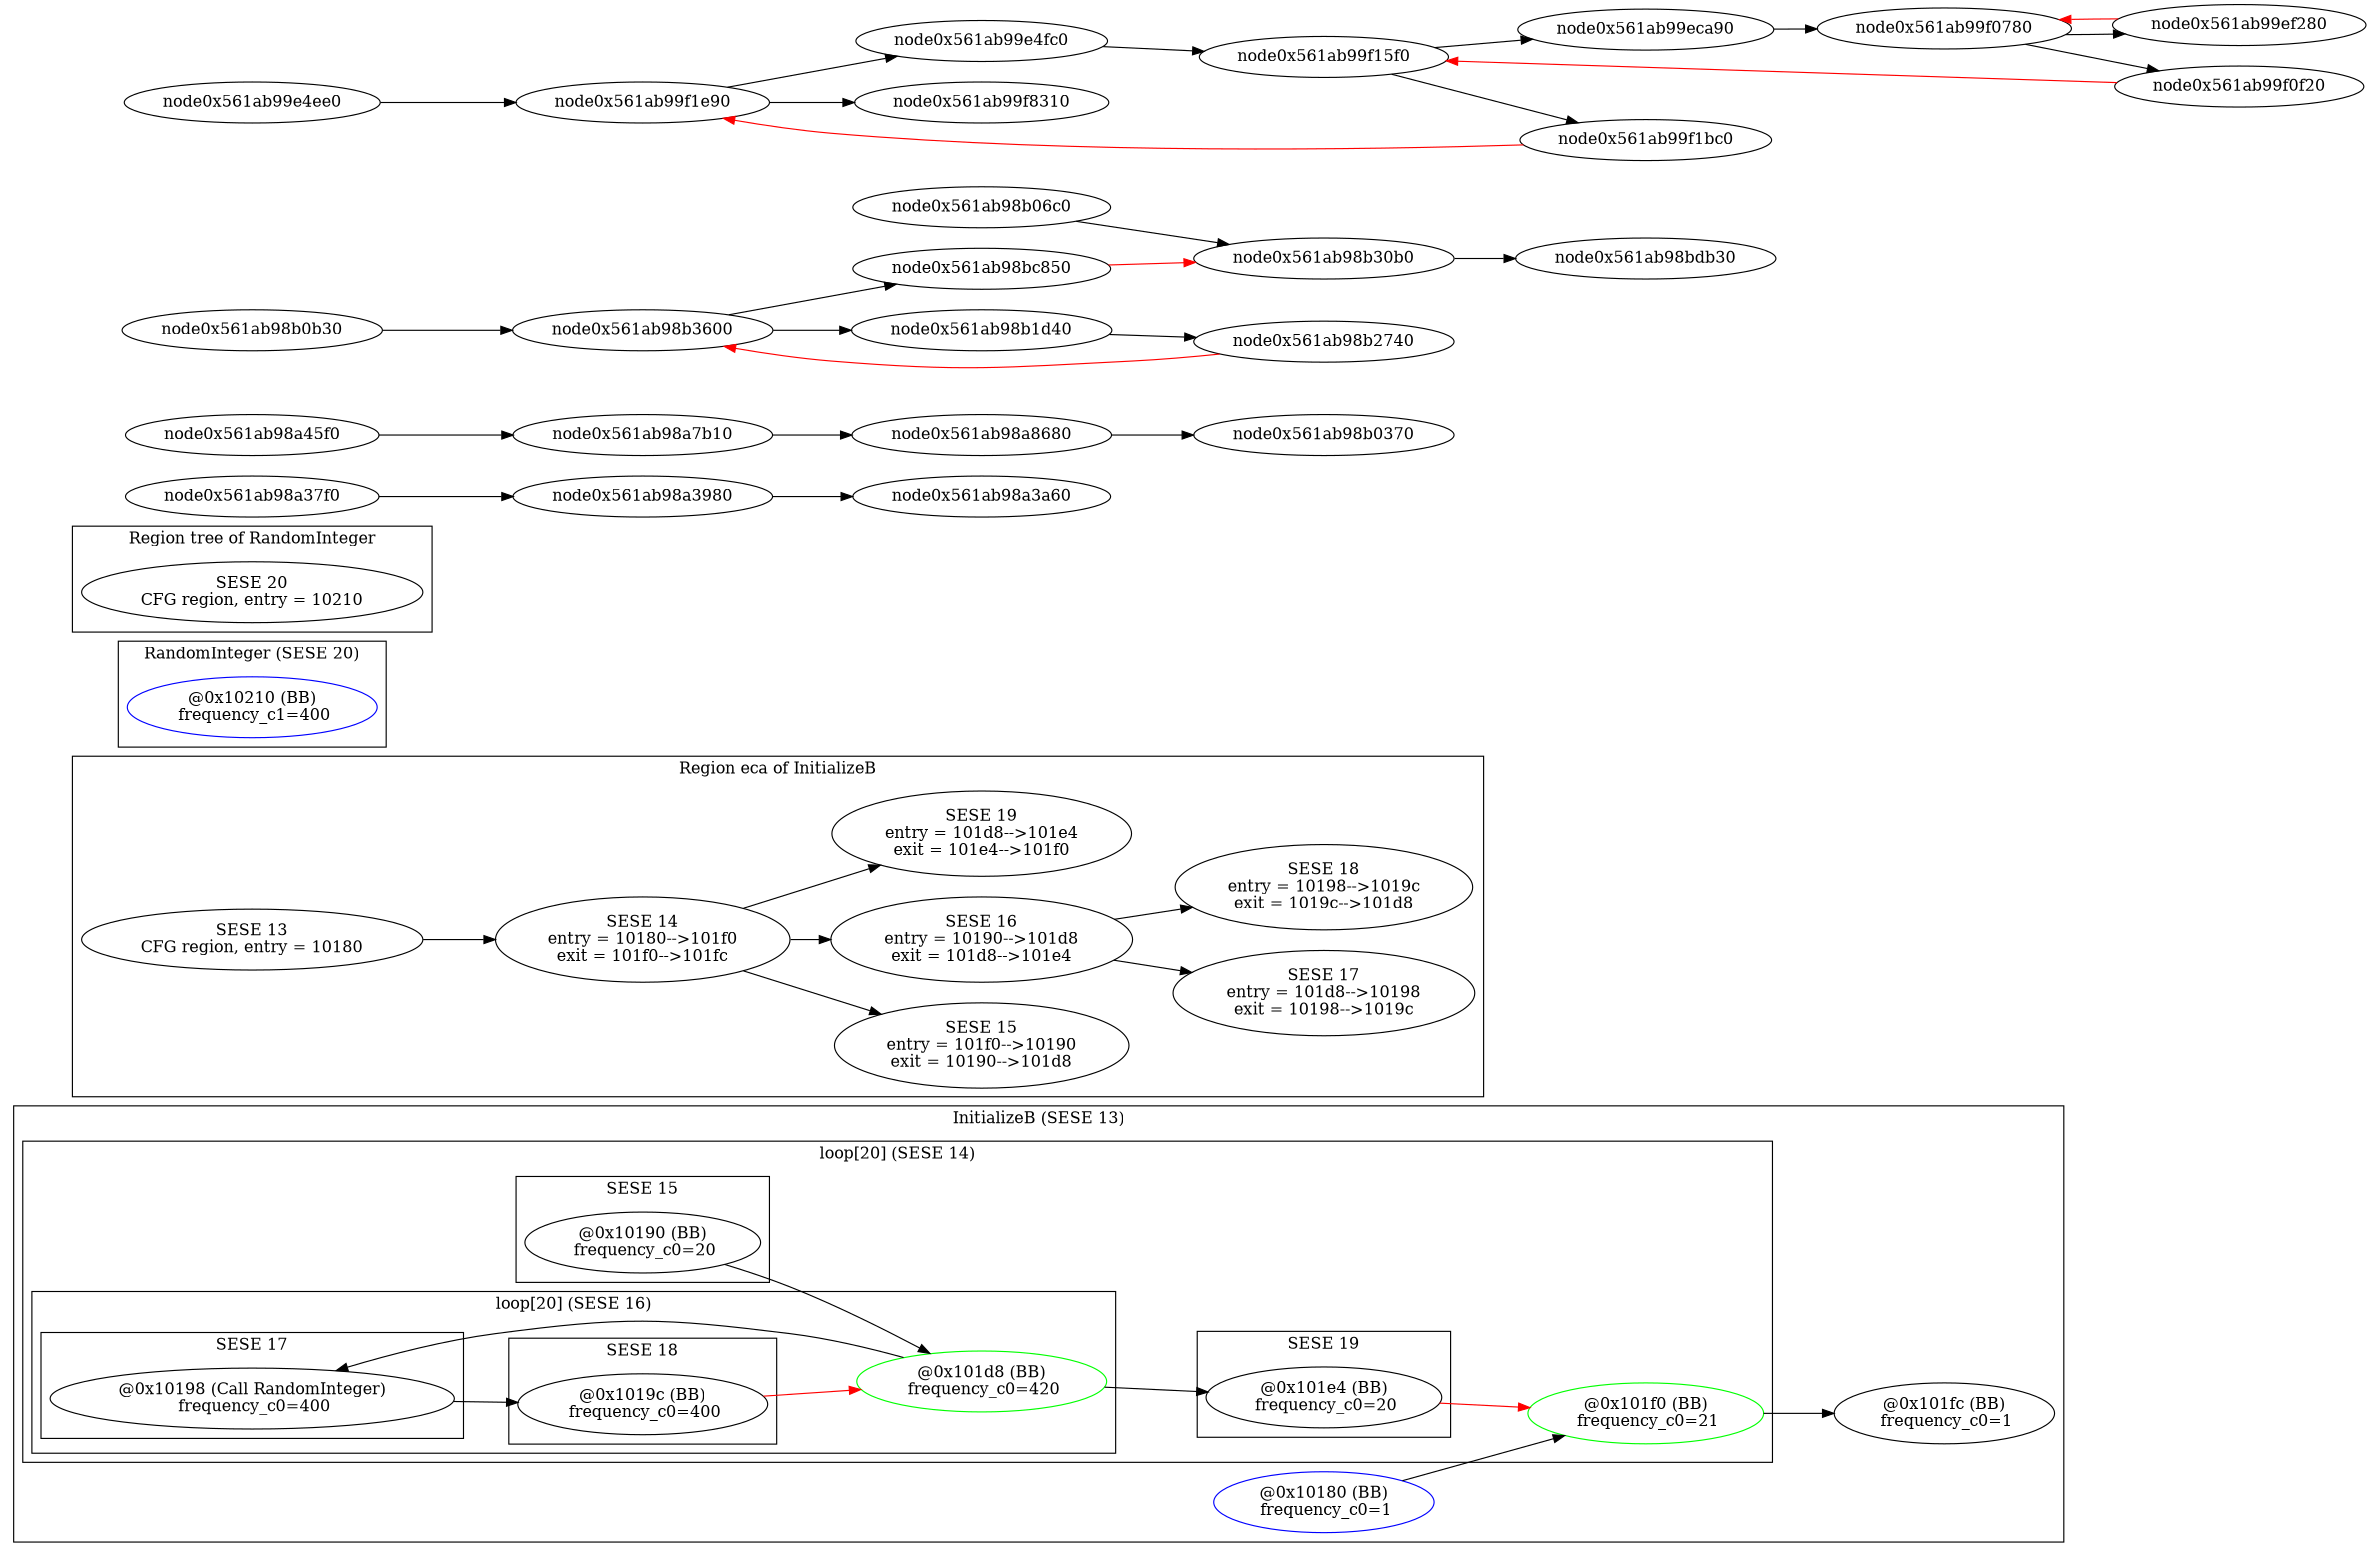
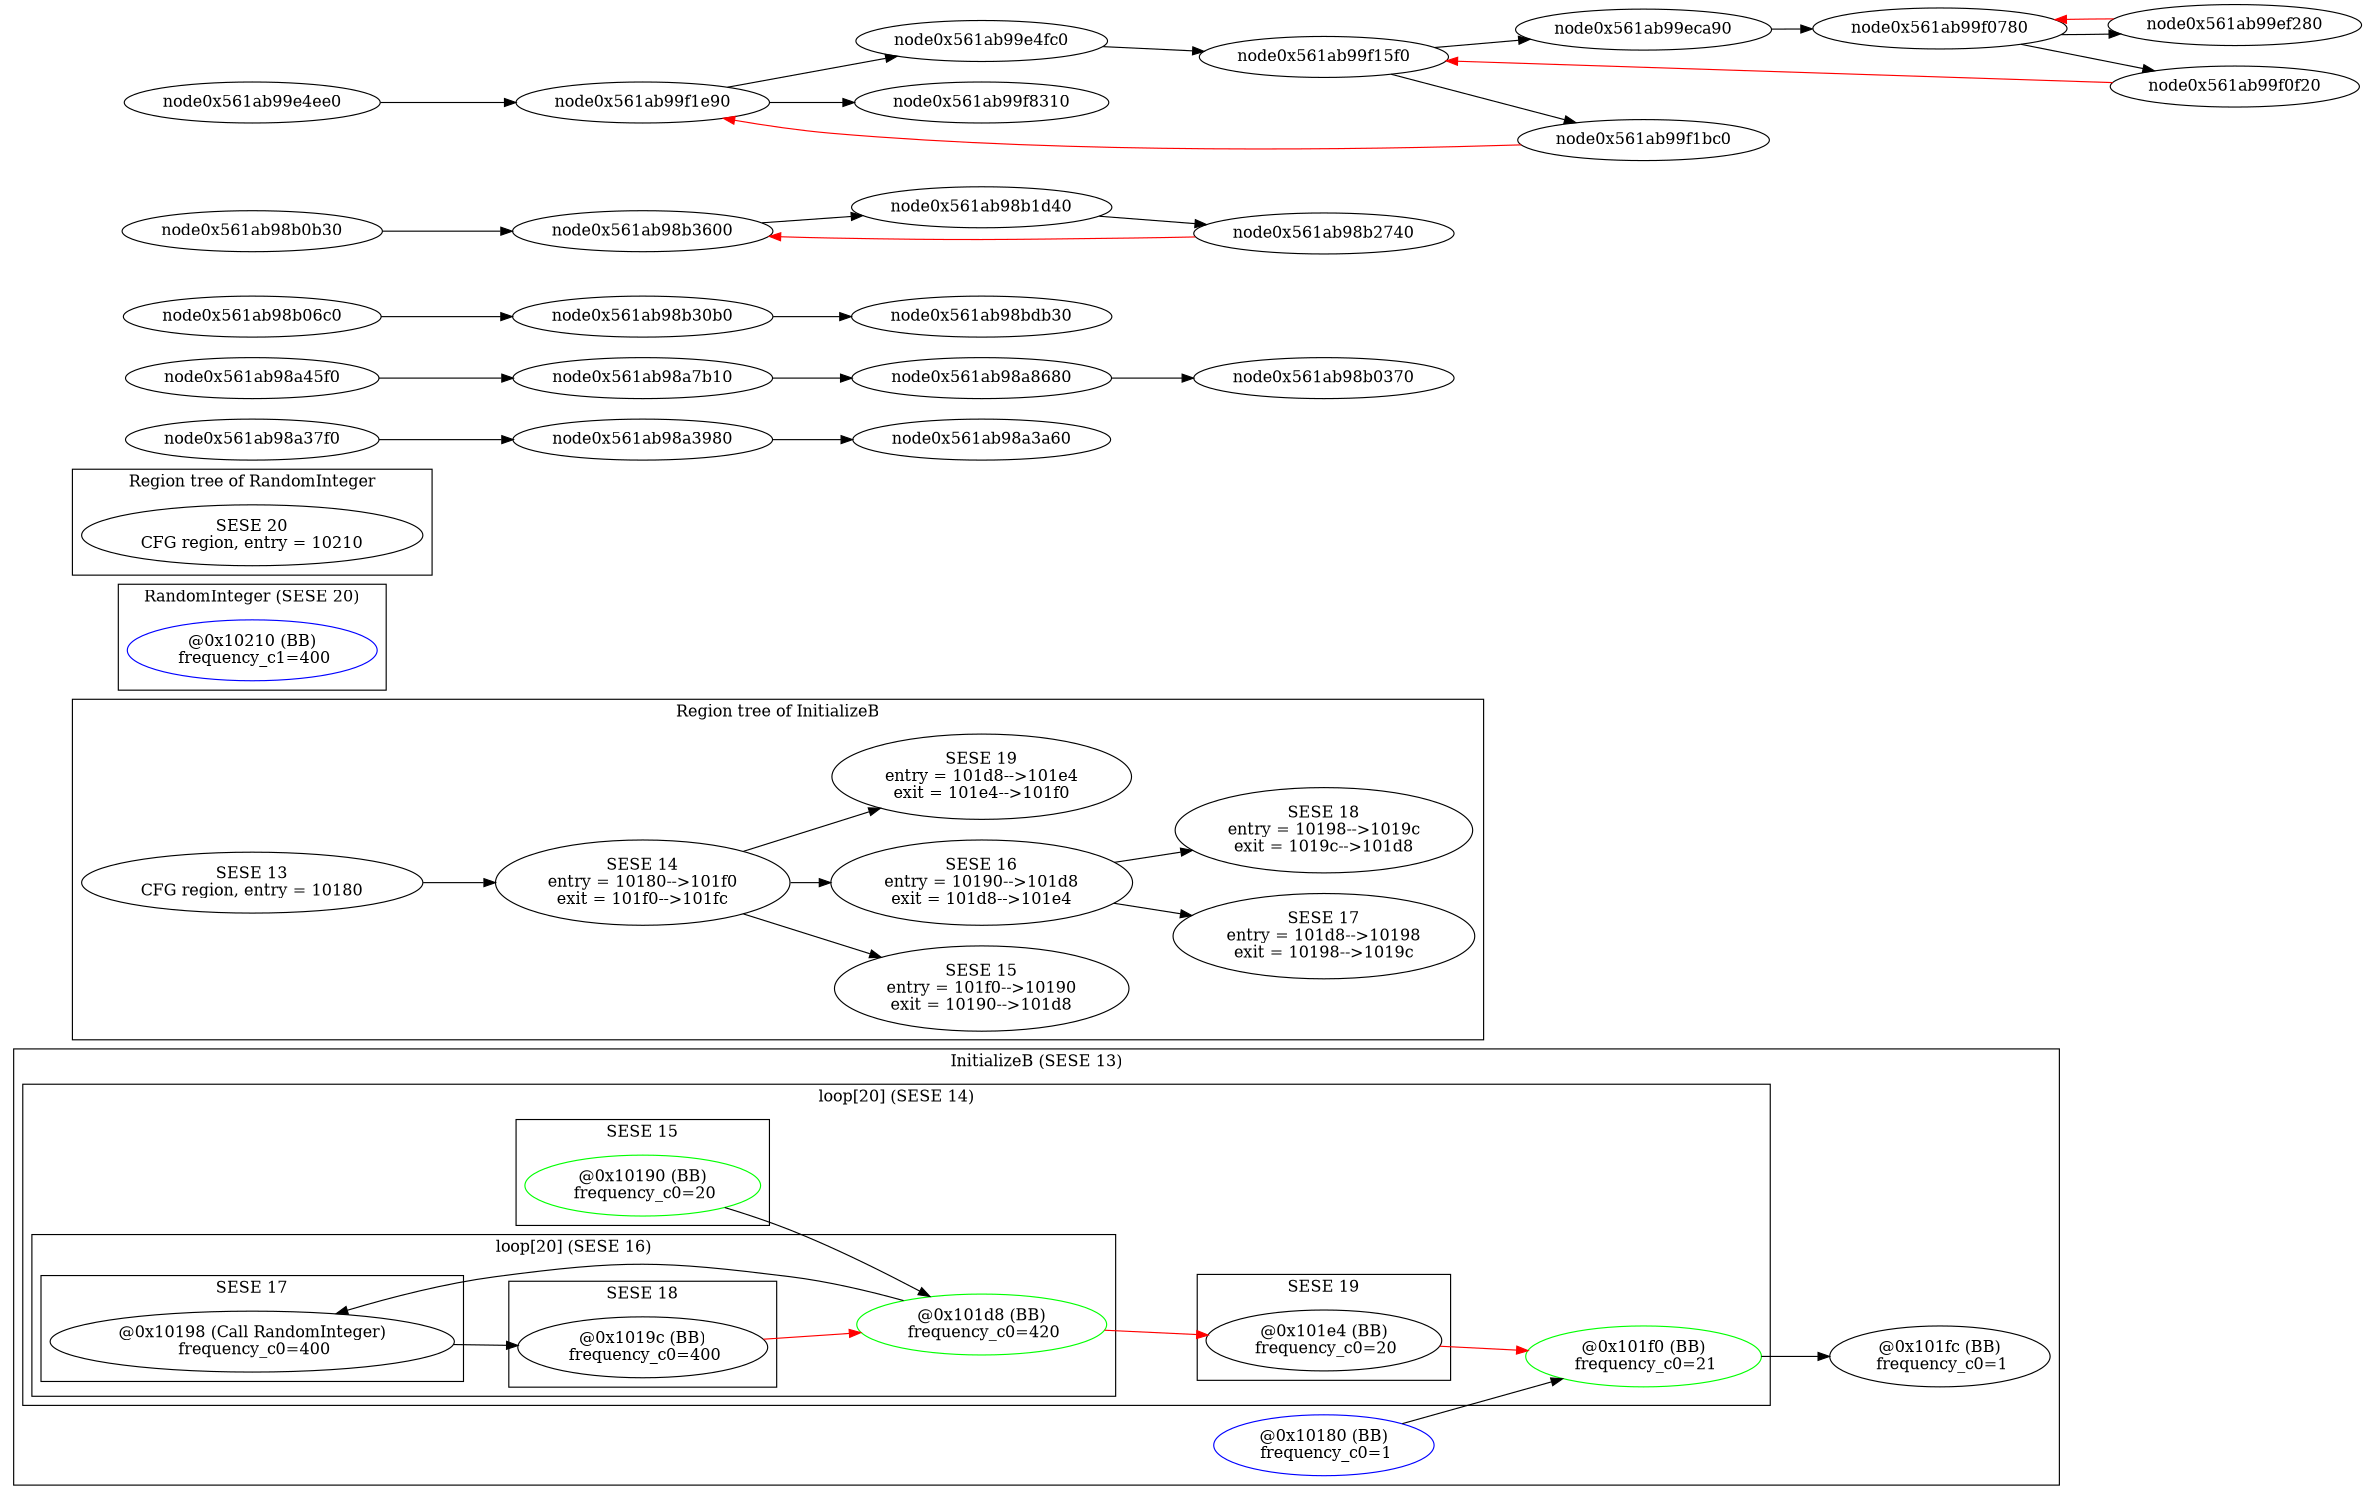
(982, 269) -> none
(778, 769) -> (778, 712)
(643, 1243) -> (643, 1186)
(1151, 1389) -> (1151, 1332)
